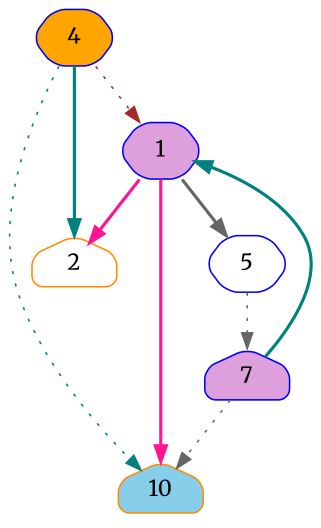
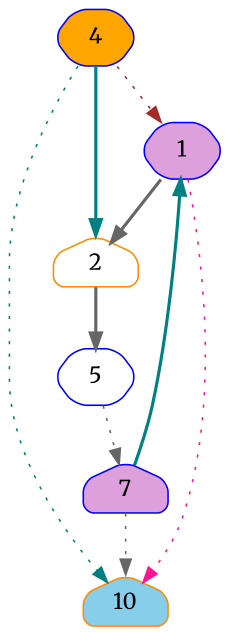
(199, 201) -> (96, 310)
(120, 205) -> (141, 205)
(161, 312) -> (205, 379)
